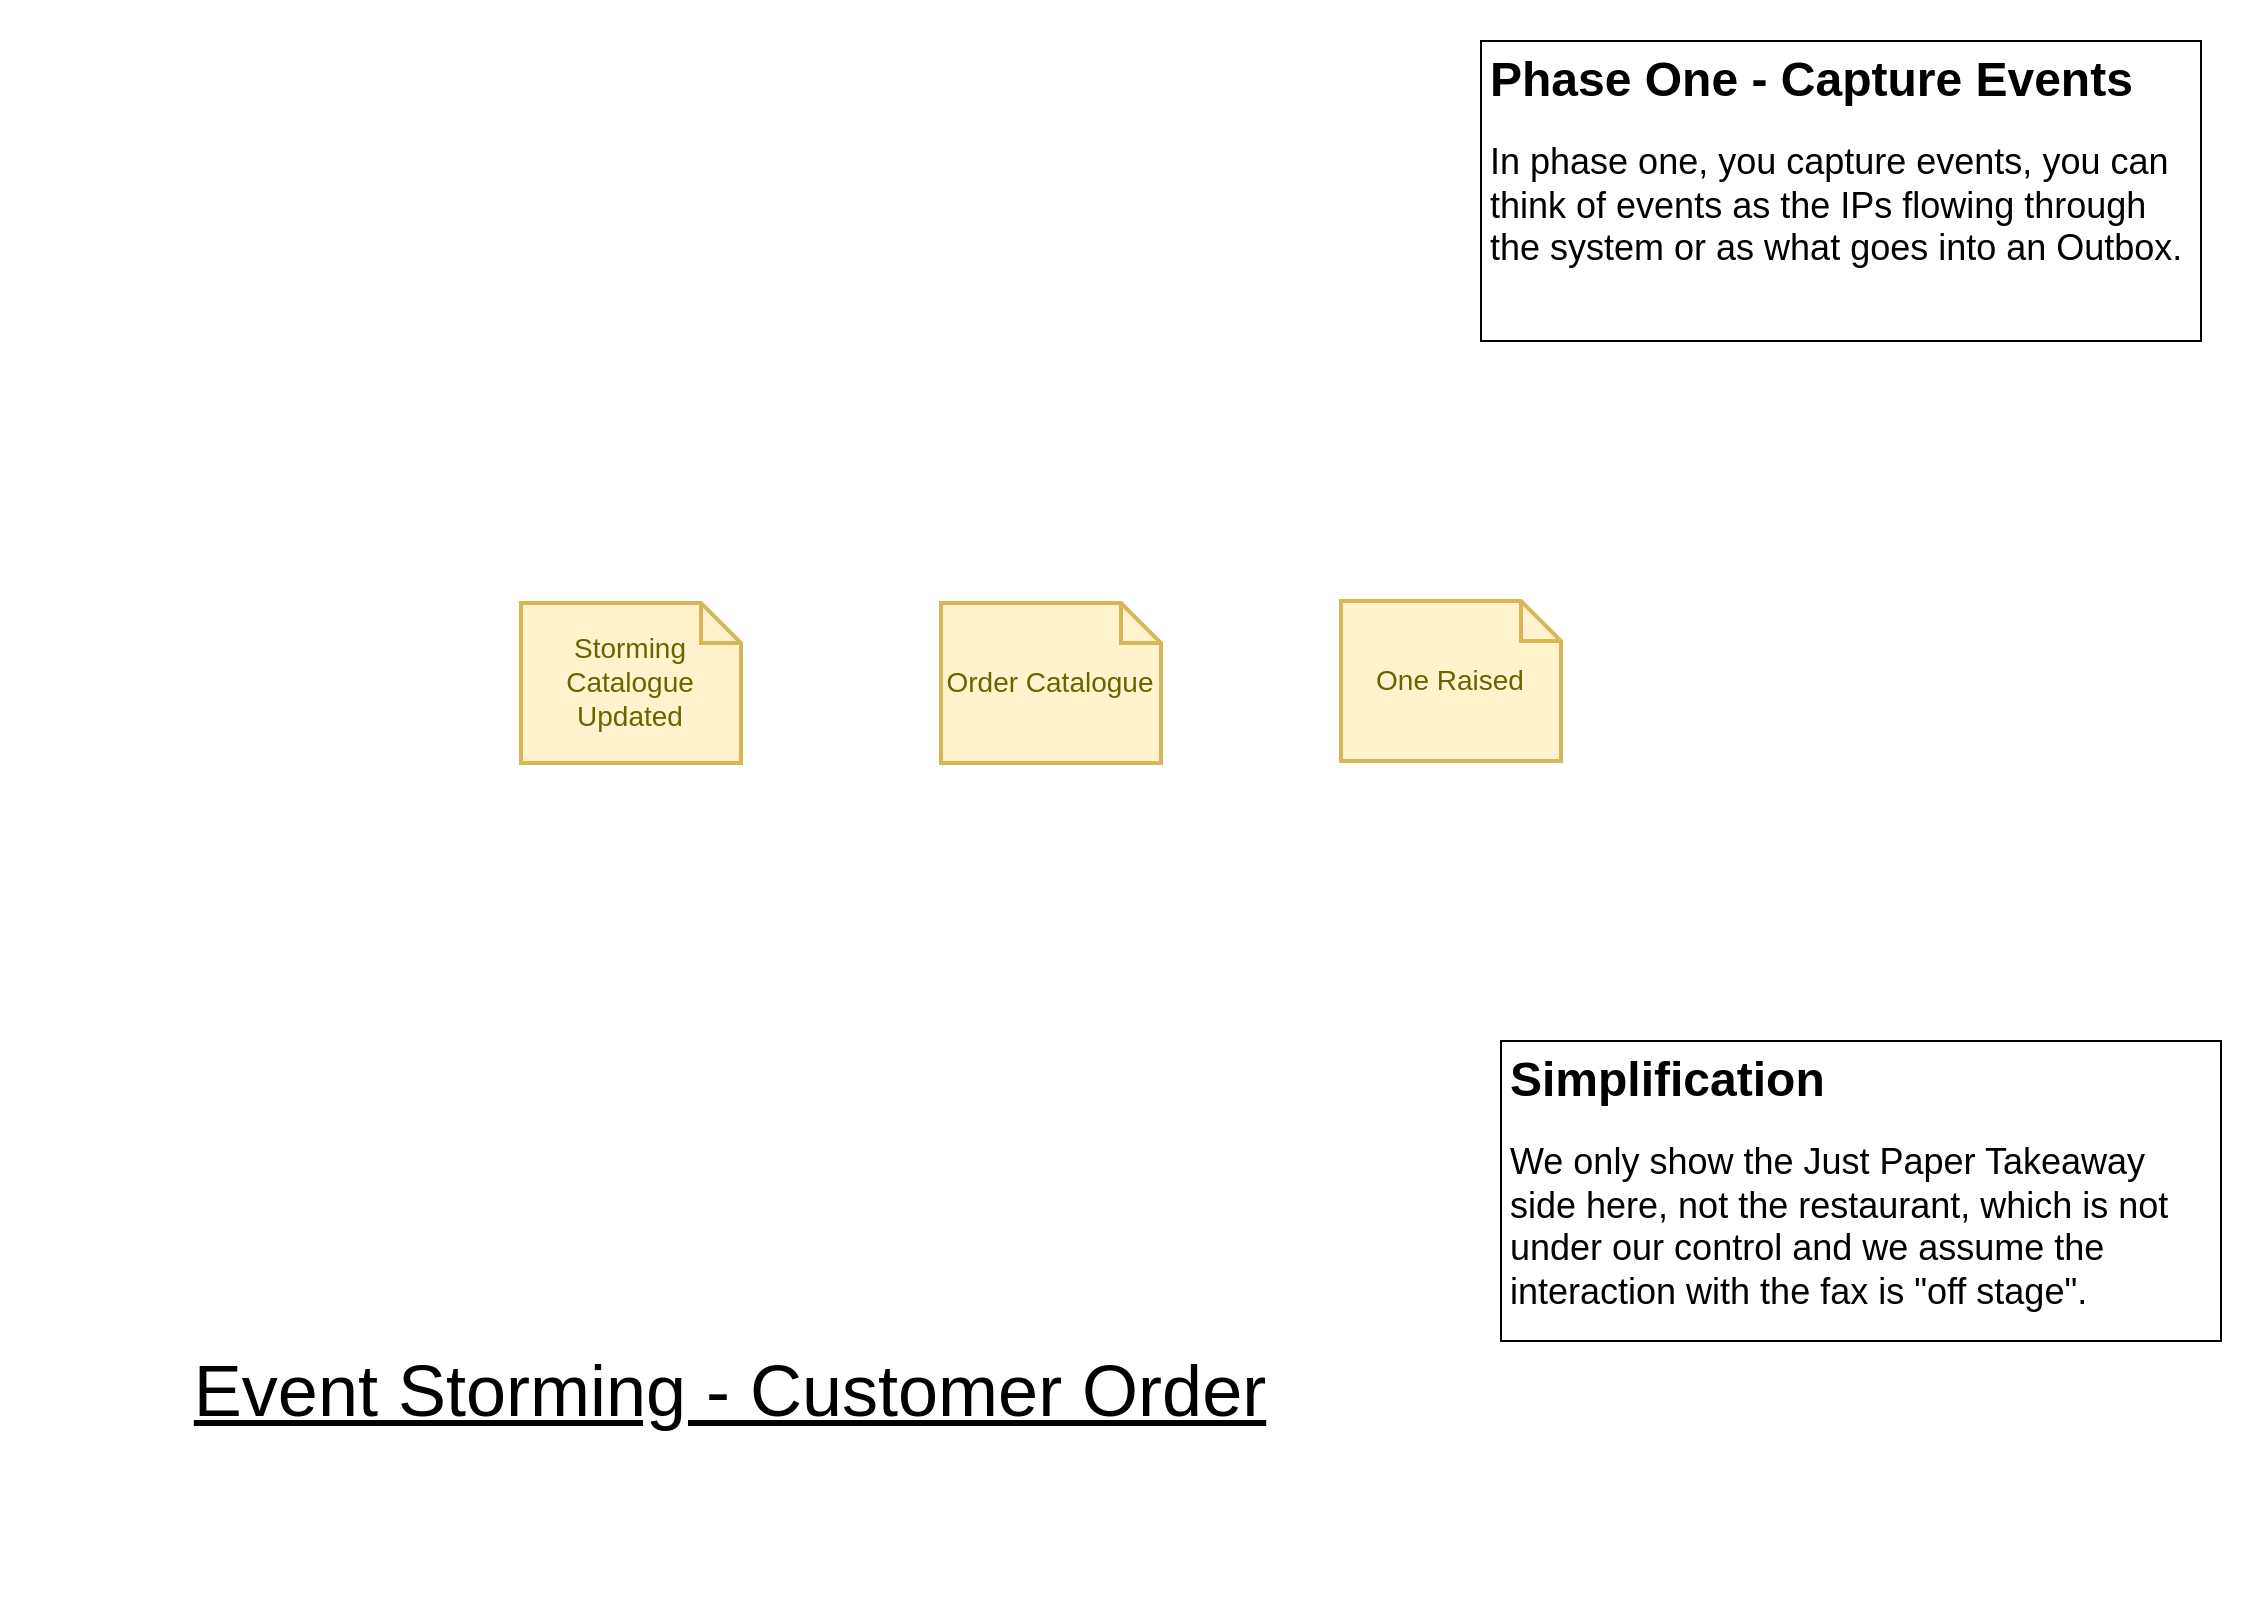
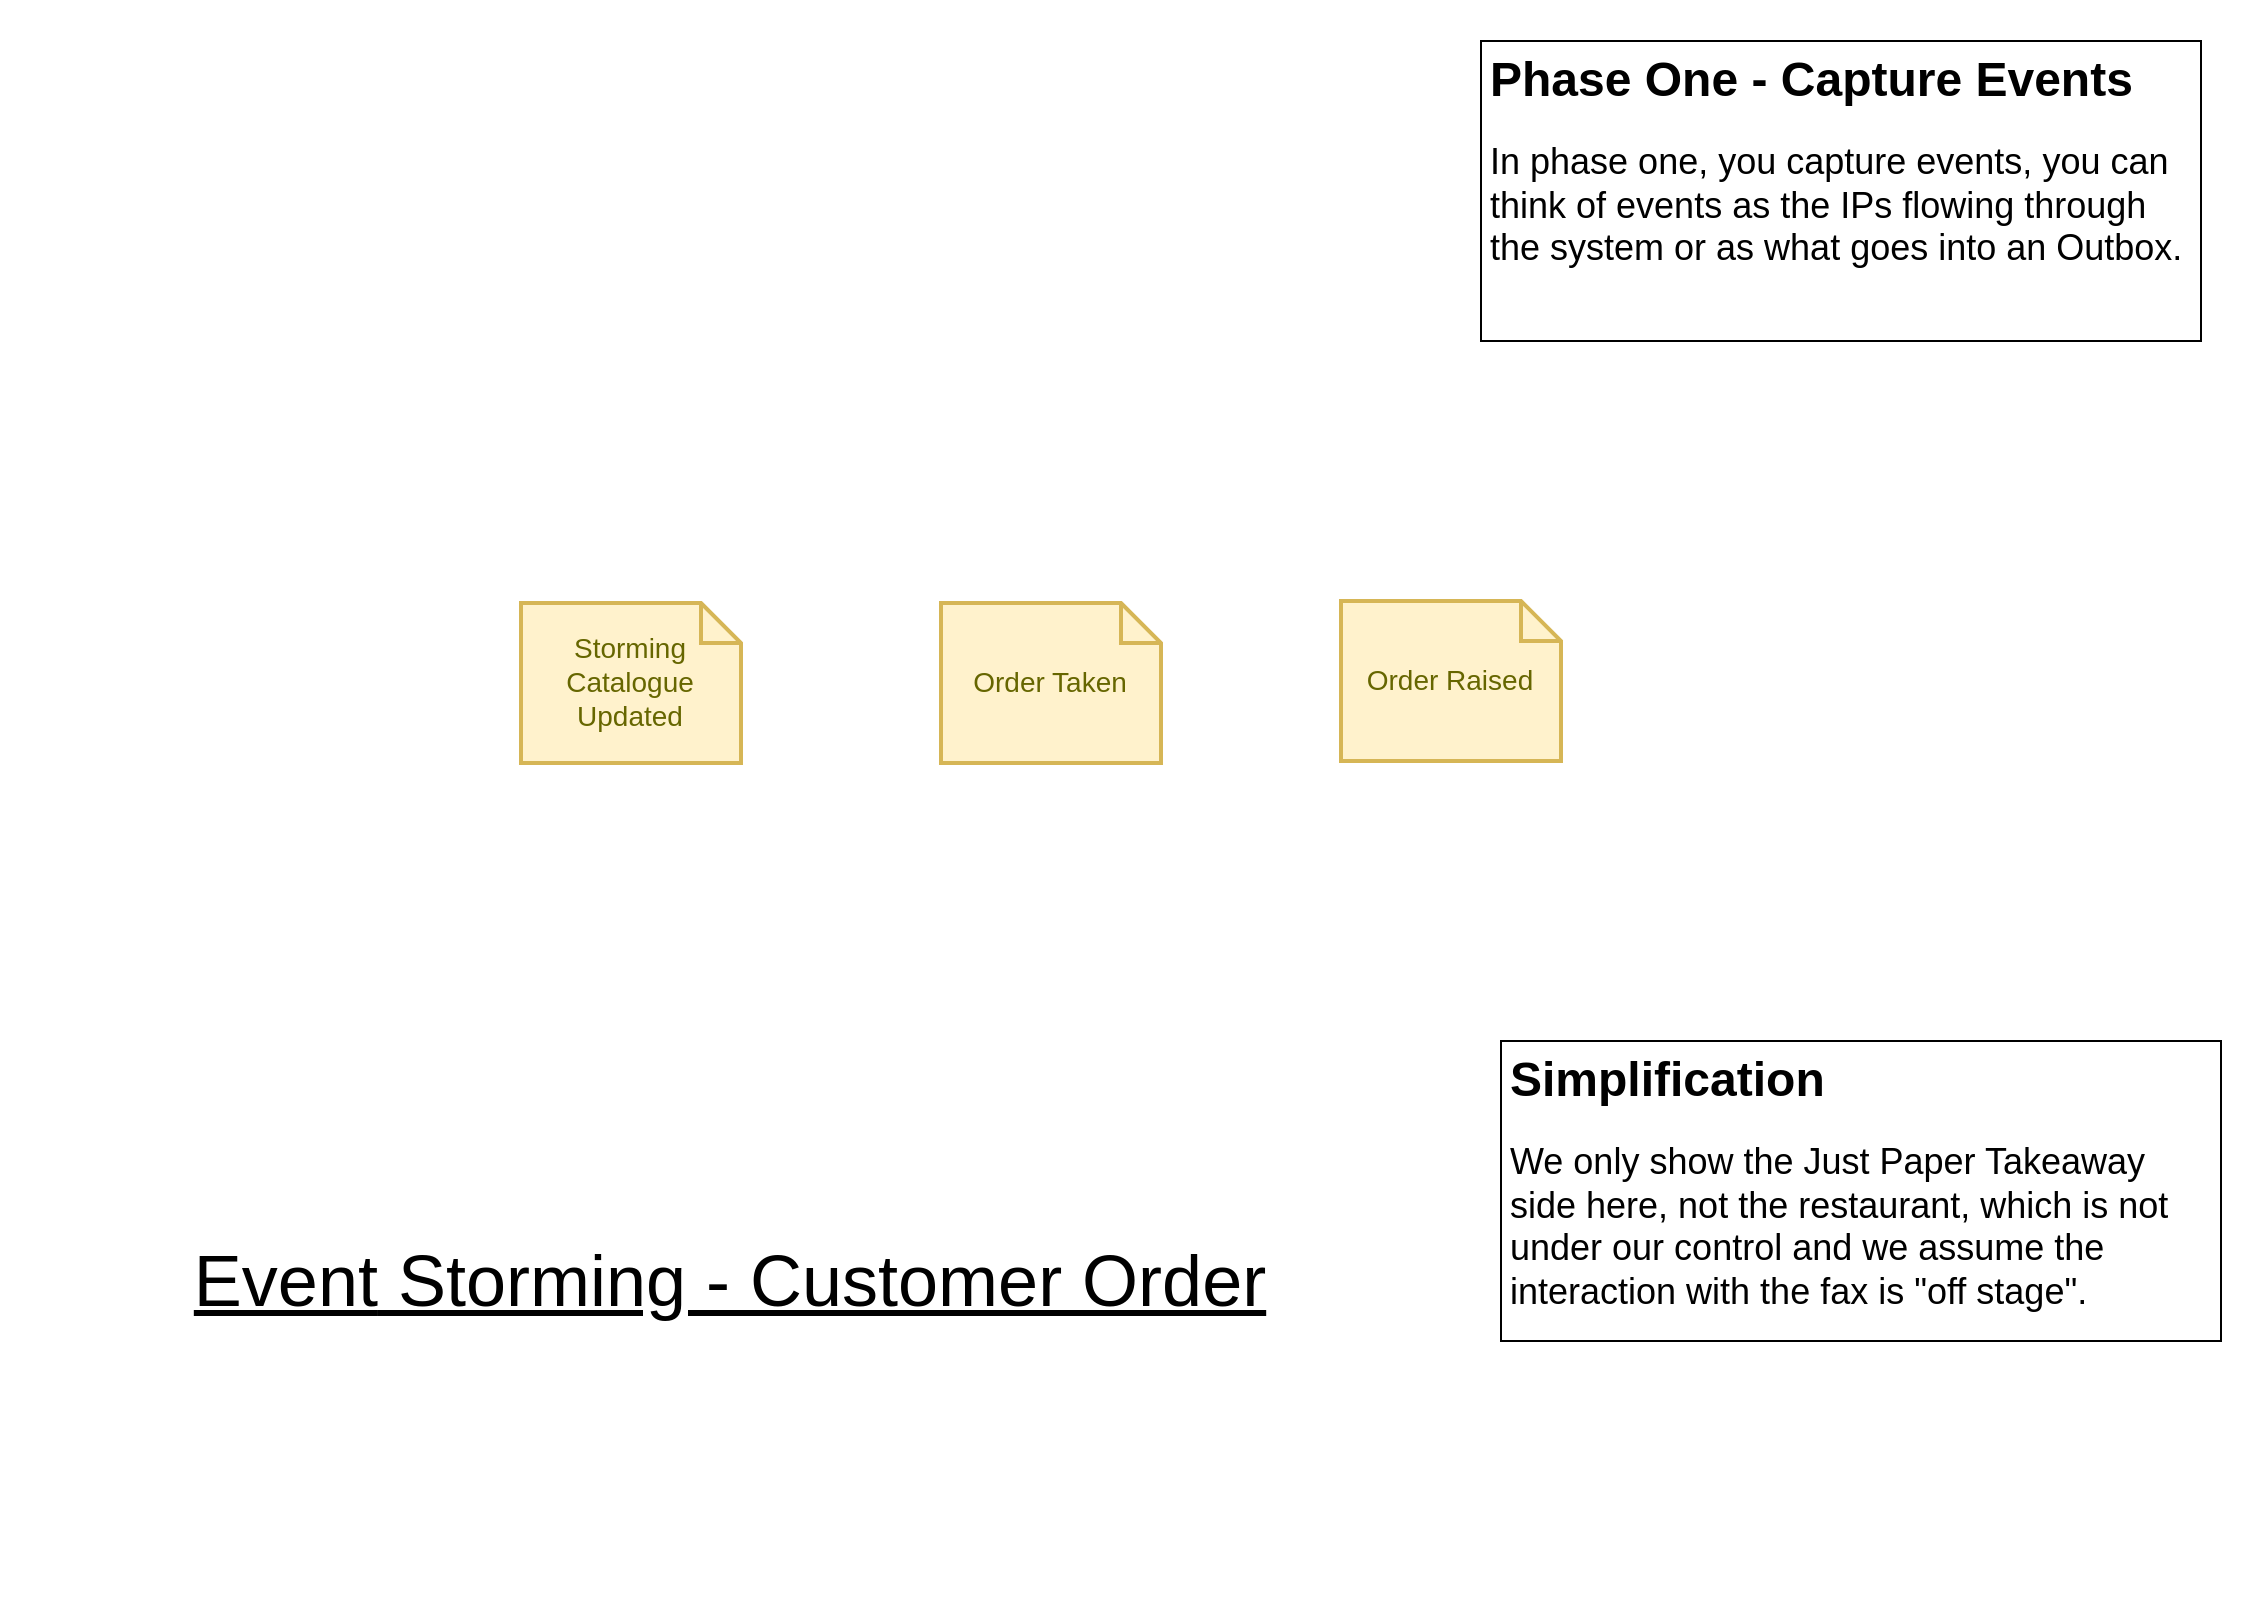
(1451, 681) -> (1451, 681)
(1051, 683) -> (1051, 683)
(731, 1391) -> (731, 1281)
